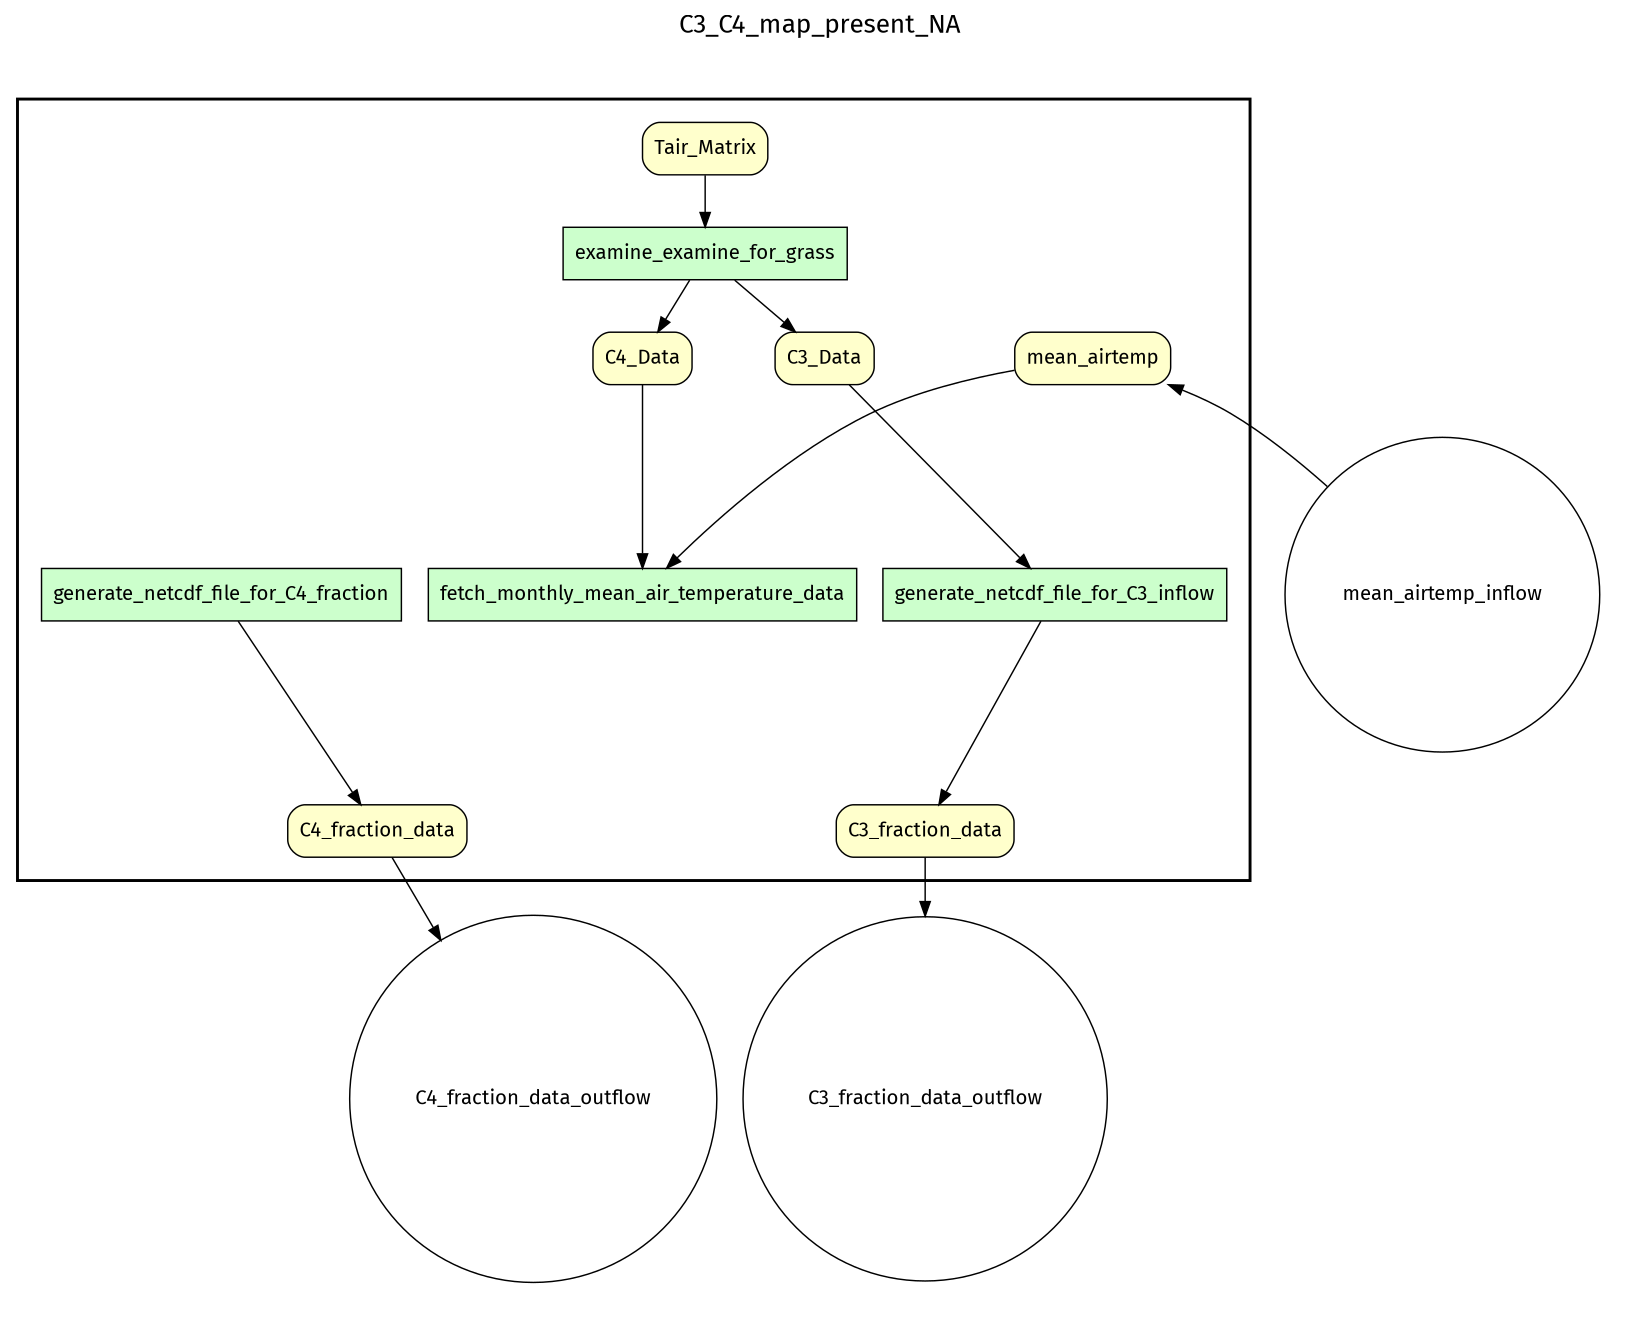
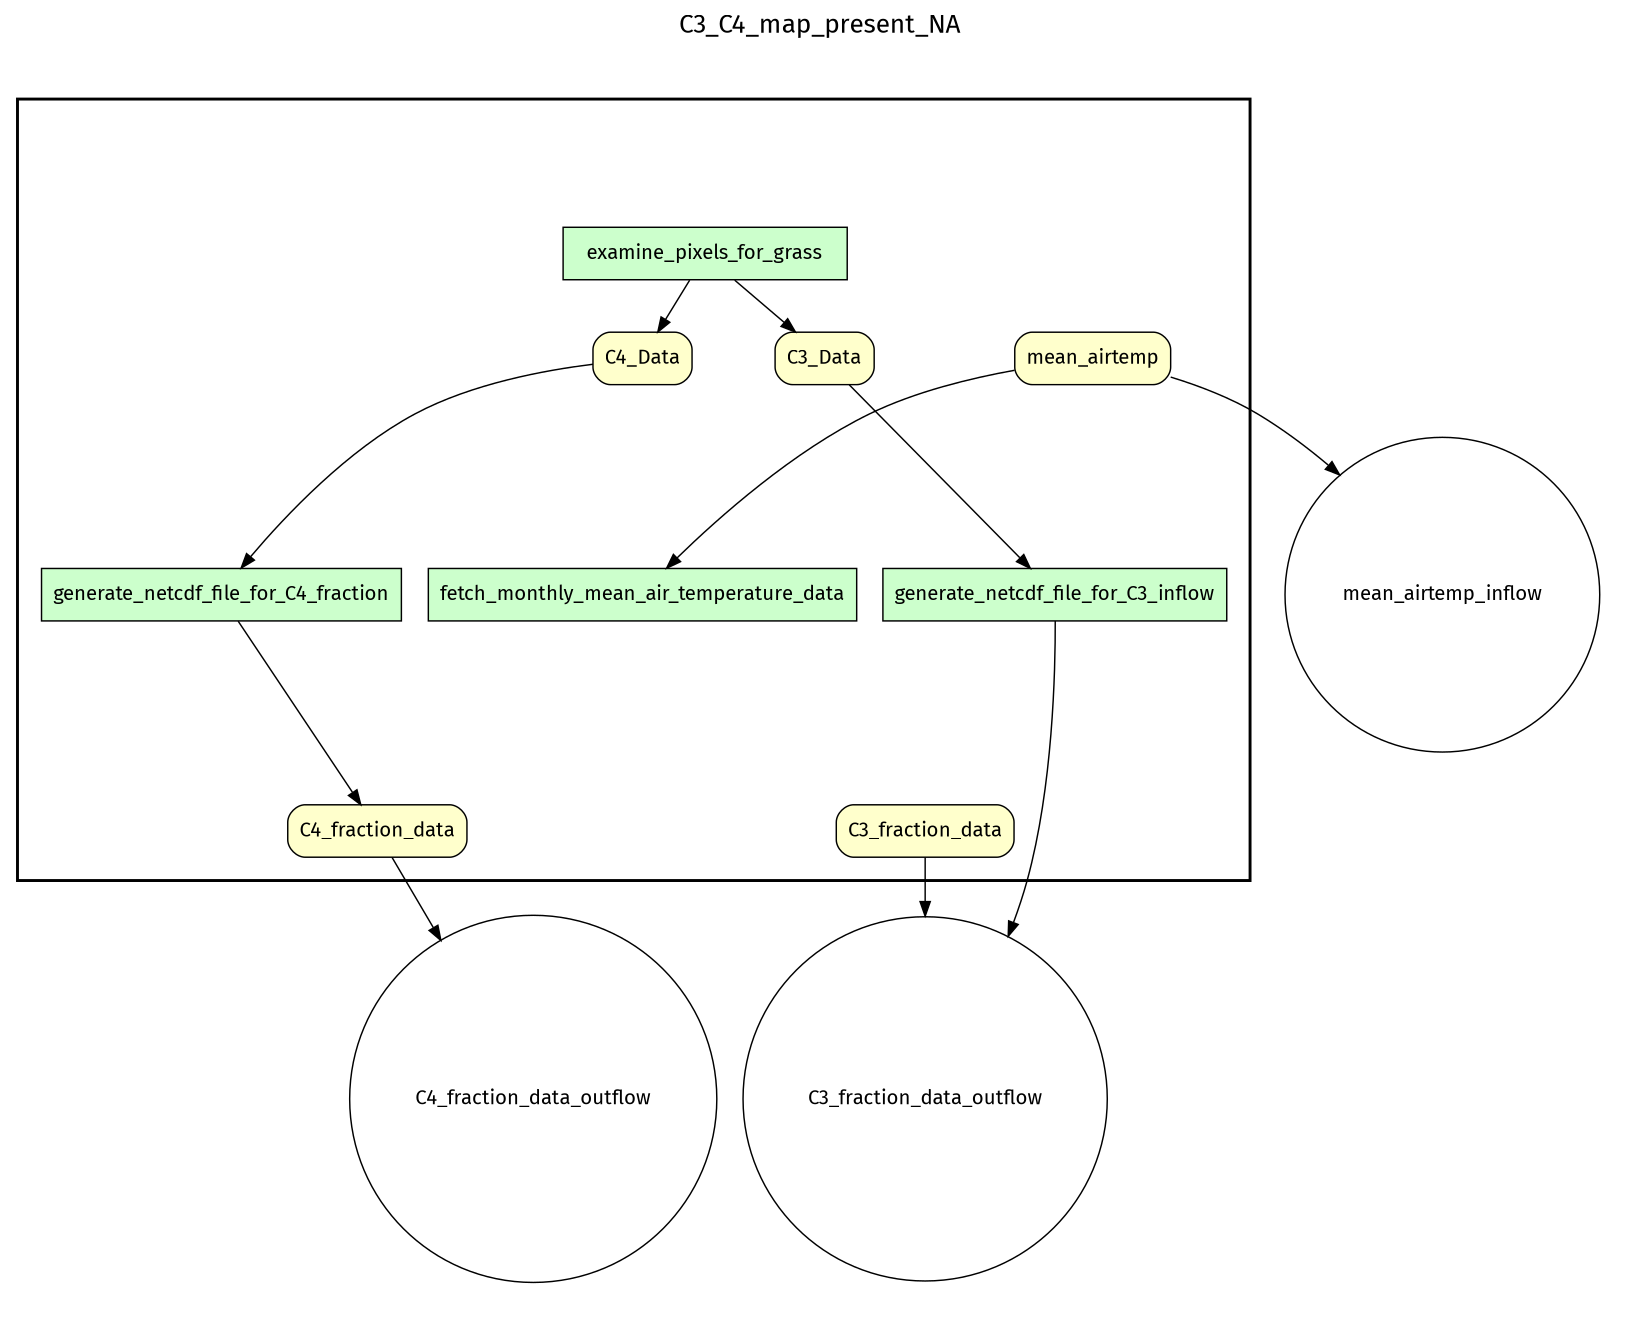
(705, 149) -> none
(705, 254) -> (705, 254)
(1284, 450) -> (1226, 398)
(643, 469) -> (401, 422)
(994, 706) -> (1047, 774)
